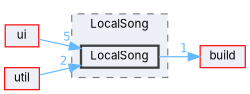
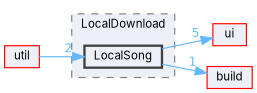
(120, 25) -> (123, 25)
(54, 43) -> (182, 45)
